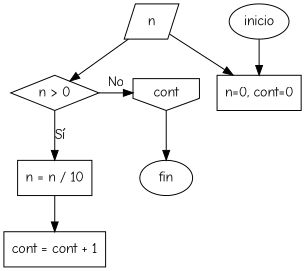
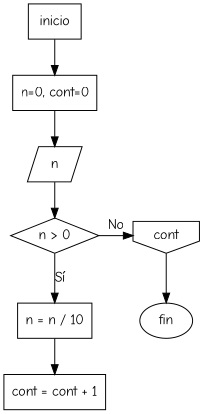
(259, 22) -> (55, 22)
(197, 52) -> (55, 124)
